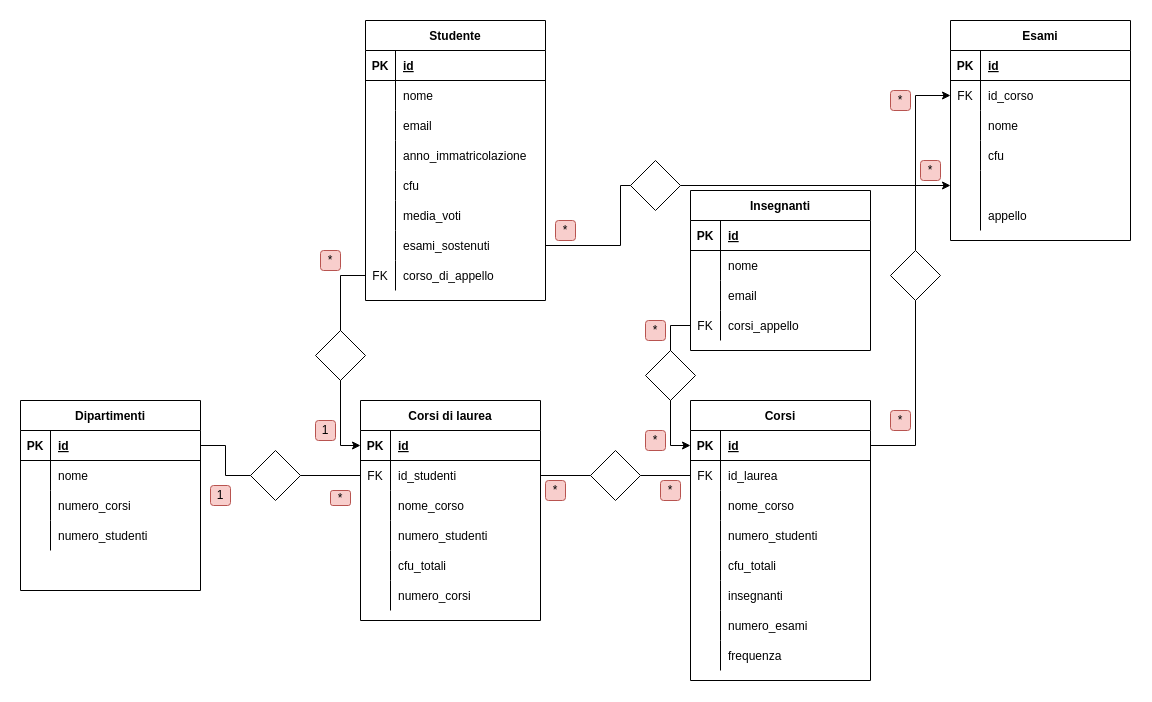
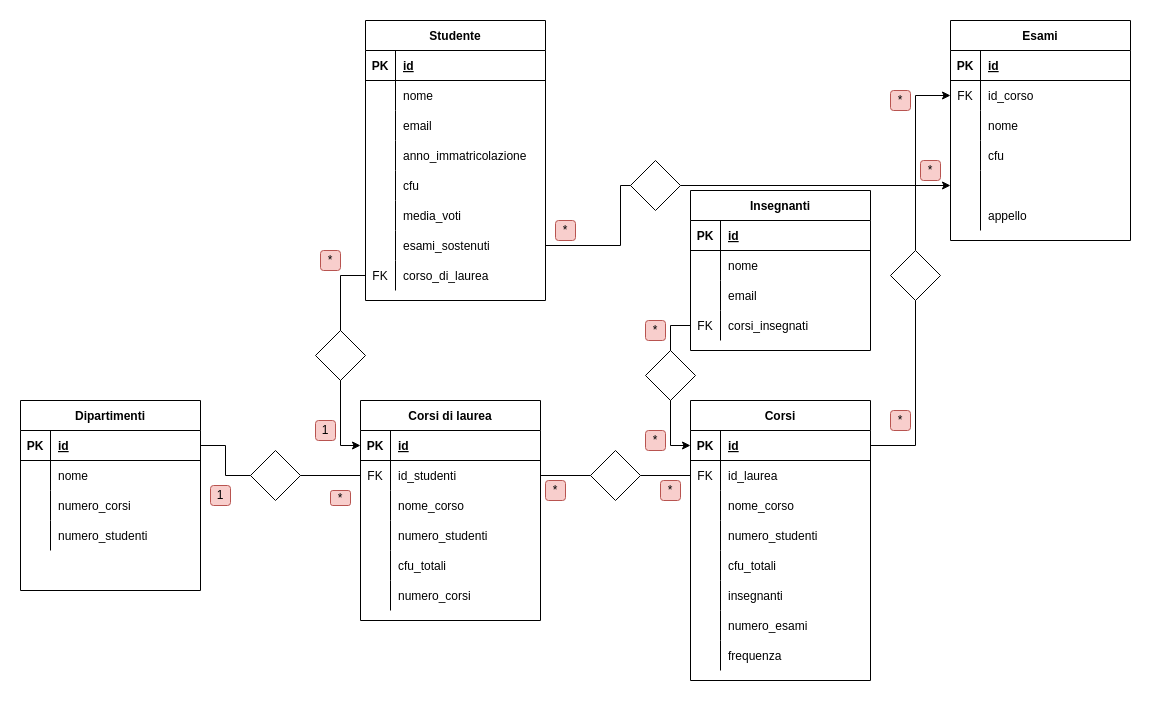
(452, 276) -> (450, 276)
(767, 326) -> (774, 326)
